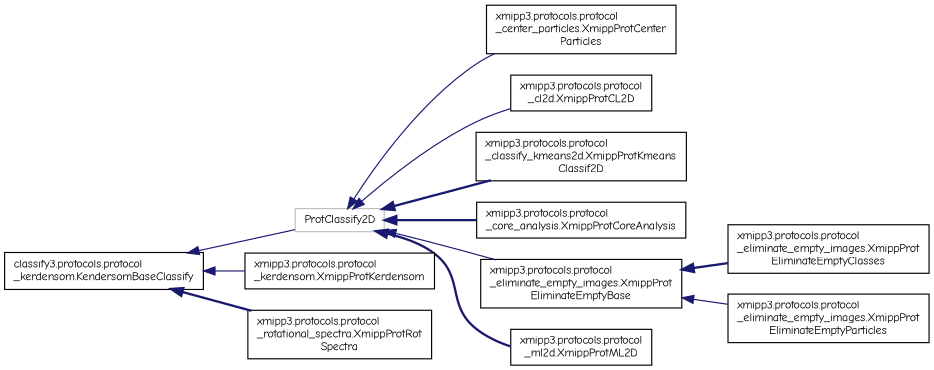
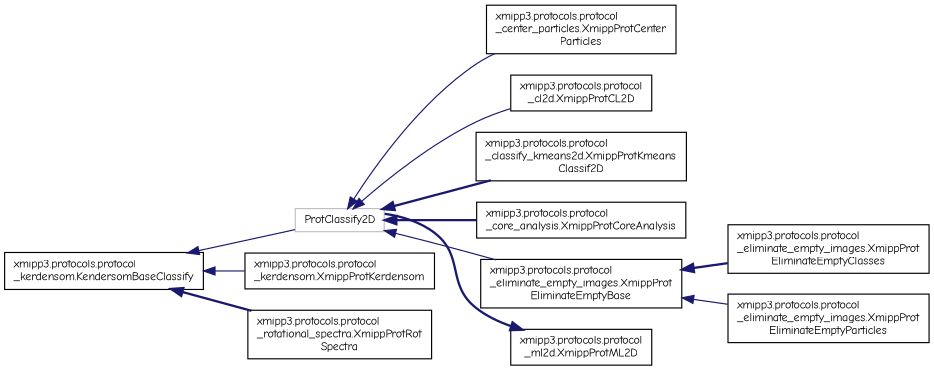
(104, 271) -> (104, 271)
(454, 285) -> (454, 263)
